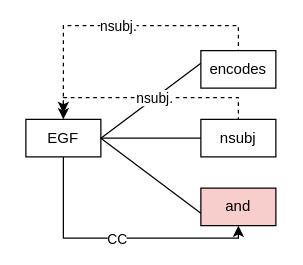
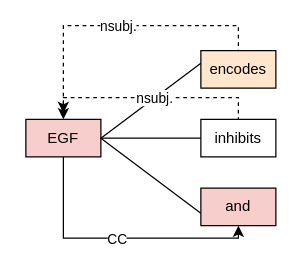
(238, 69) -> (238, 69)
(63, 138) -> (63, 138)
(238, 138) -> (238, 138)
